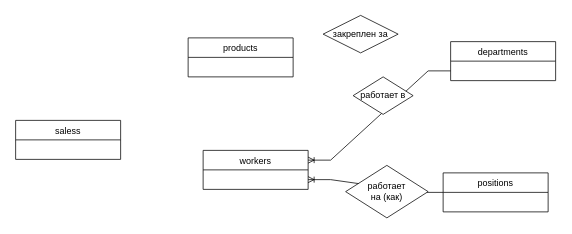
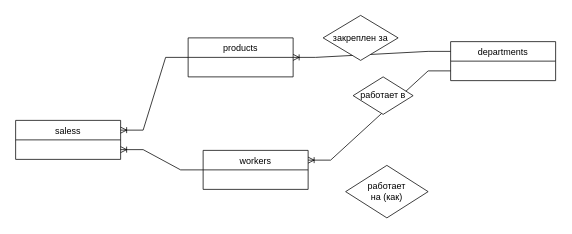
(360, 34) -> (360, 38)
none -> (372, 54)
none -> (154, 94)
none -> (153, 155)
(333, 180) -> none
(495, 192) -> none
